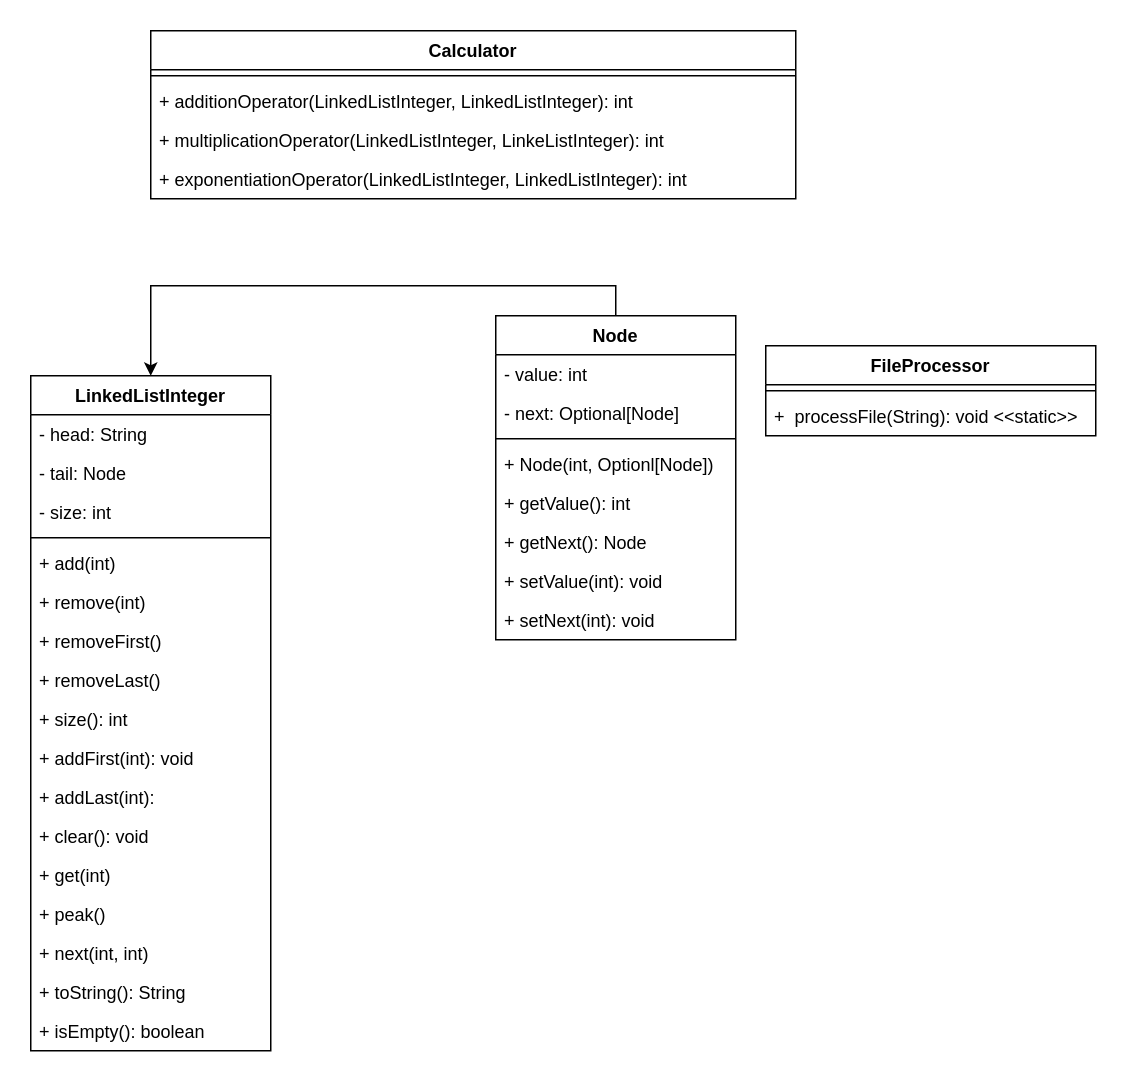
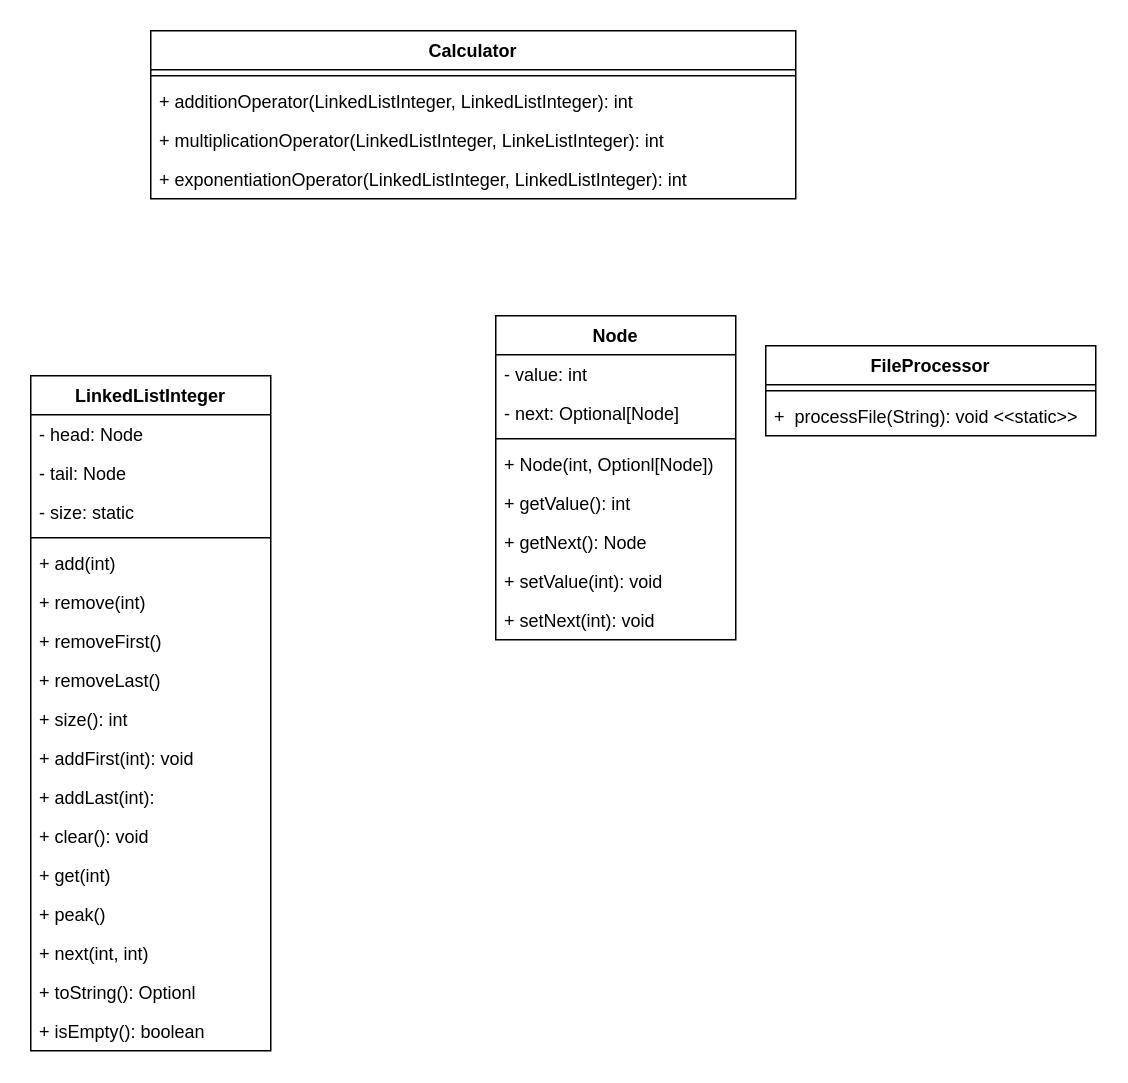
(359, 286) -> none
(100, 435) -> (92, 435)
(83, 513) -> (98, 513)
(128, 993) -> (131, 993)
